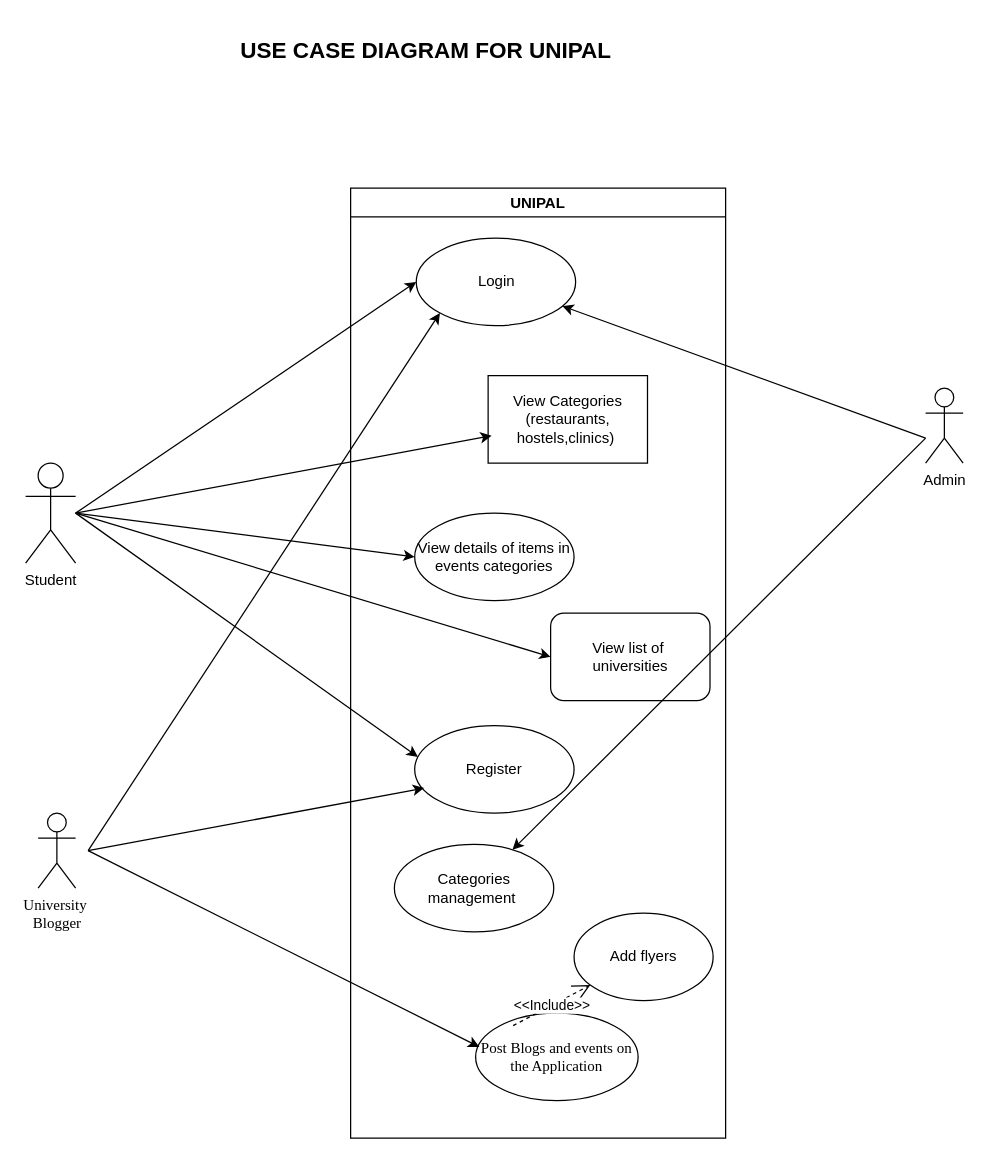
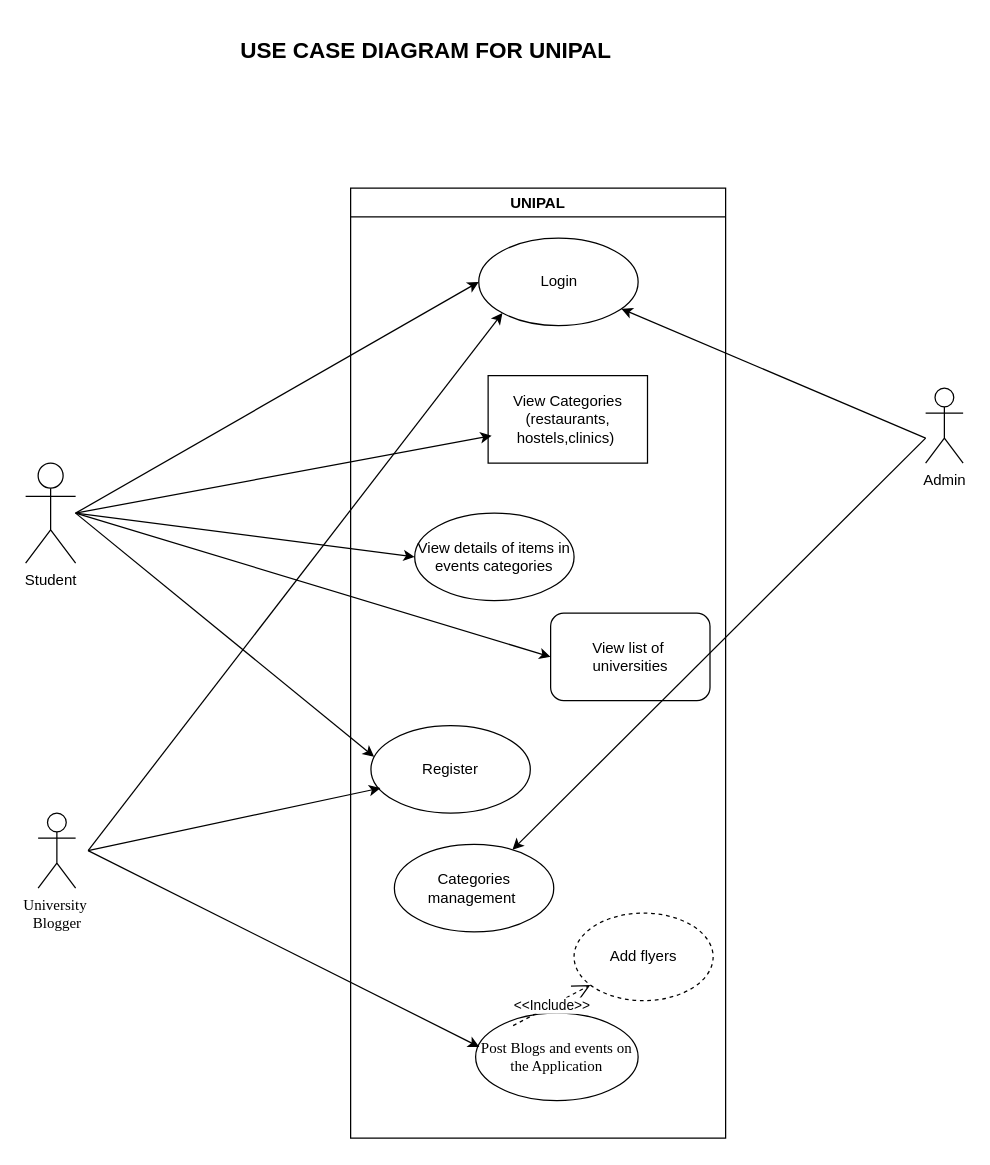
(496, 282) -> (558, 282)
(494, 769) -> (451, 769)
(644, 957) -> (644, 957)
